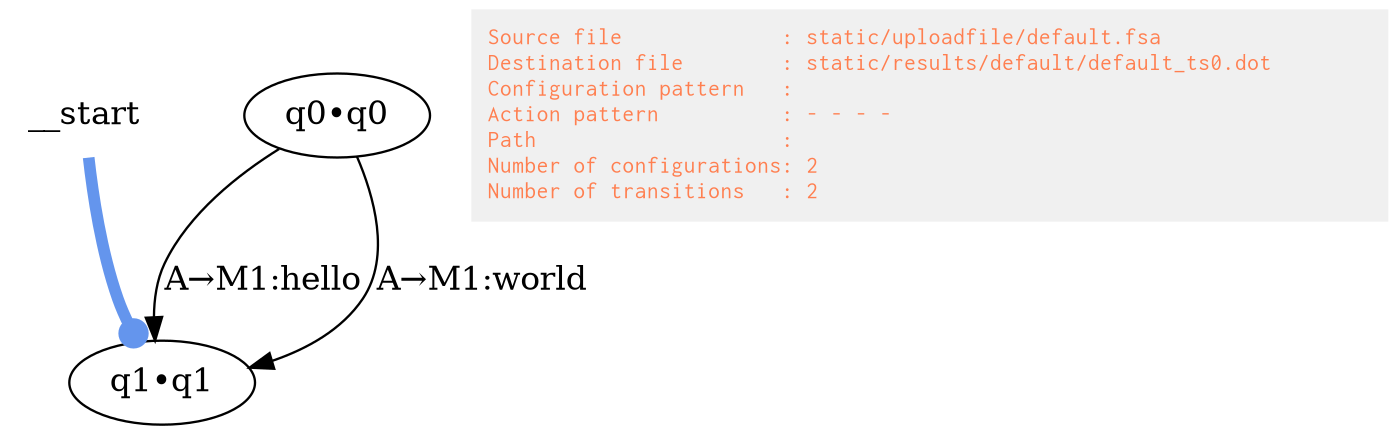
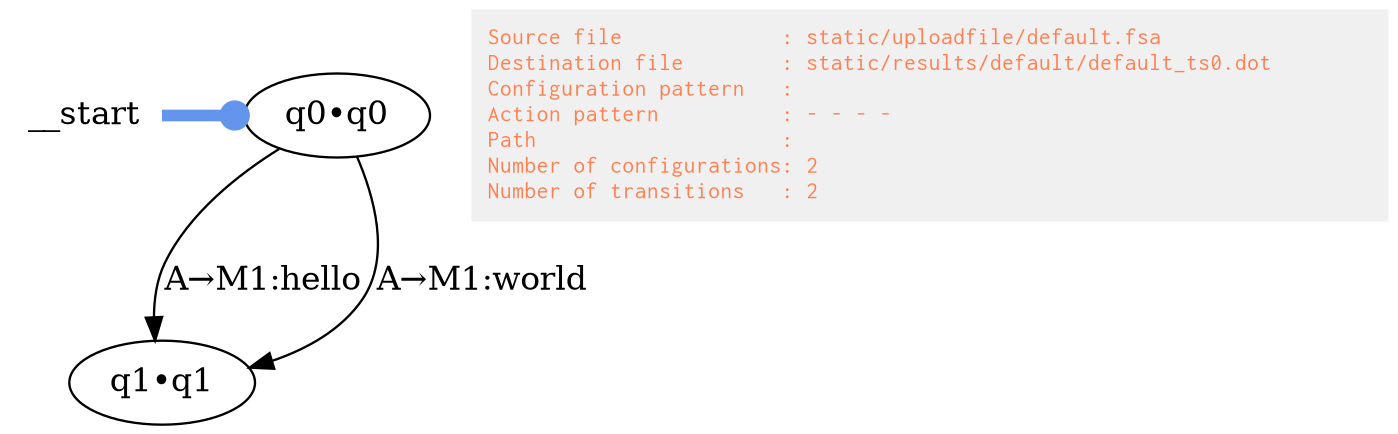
(102, 243) -> (193, 116)
